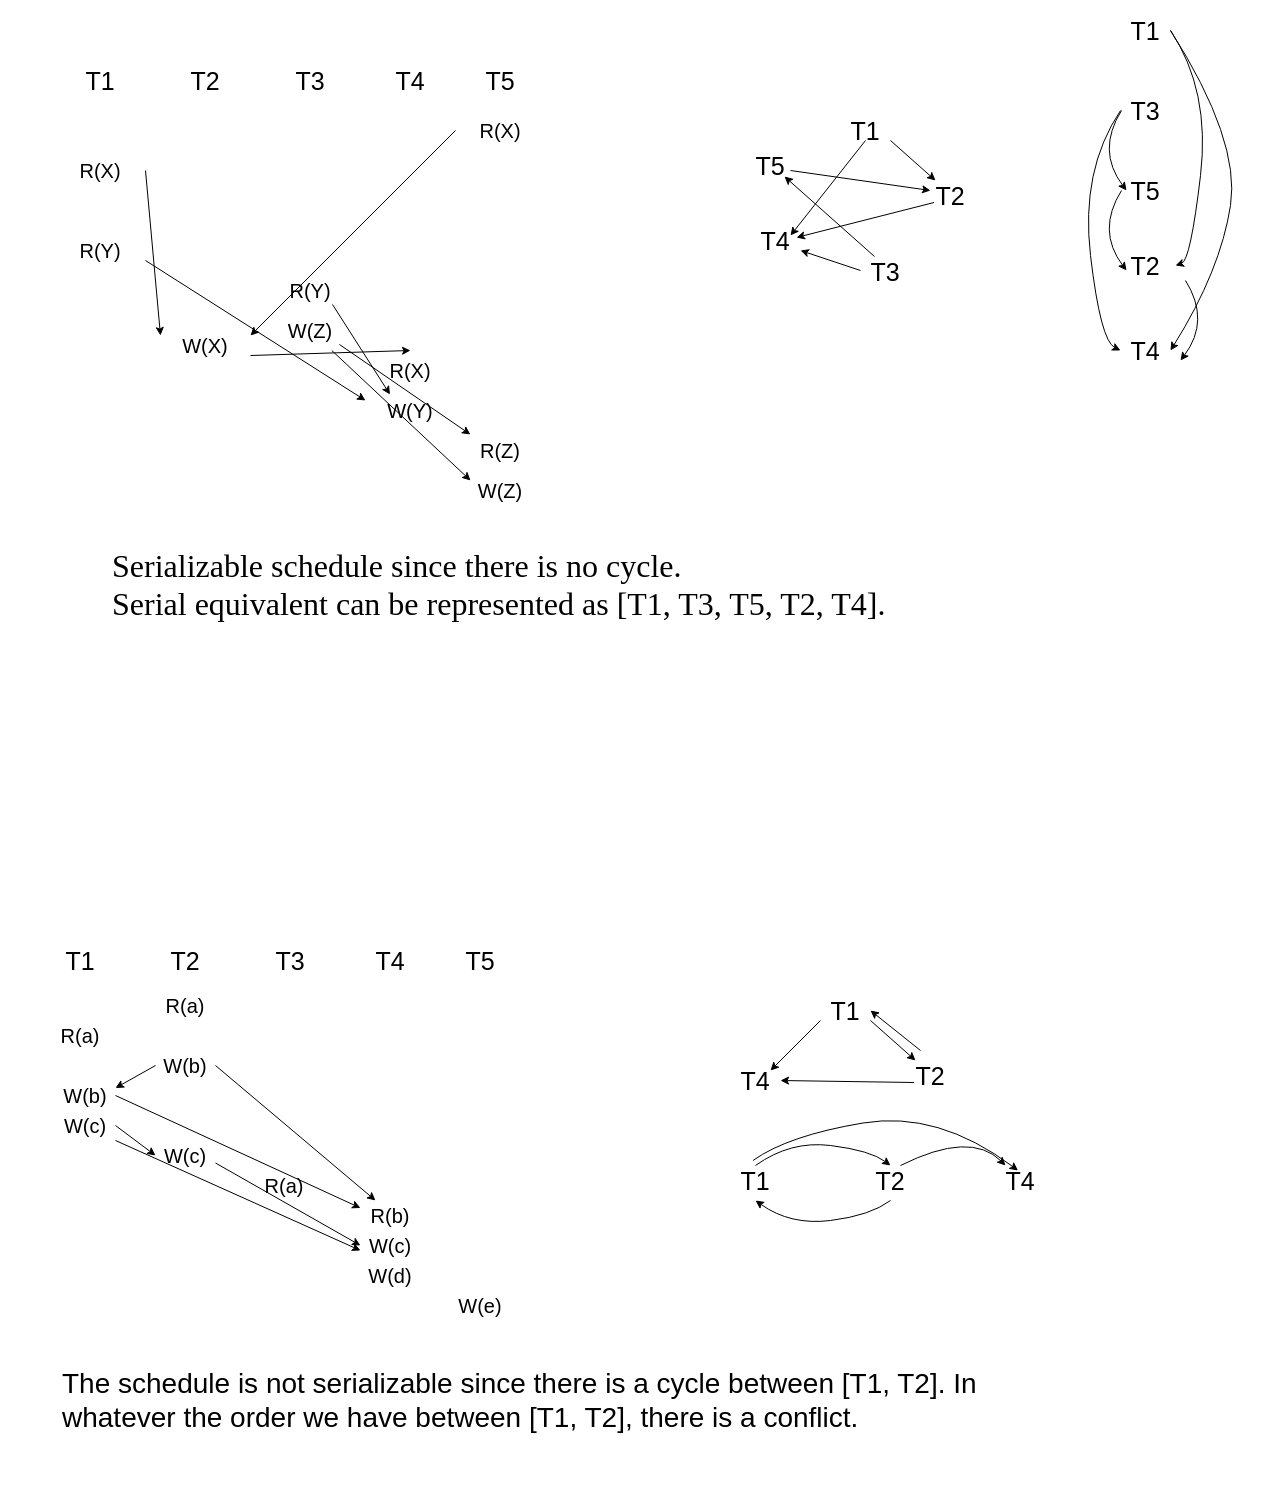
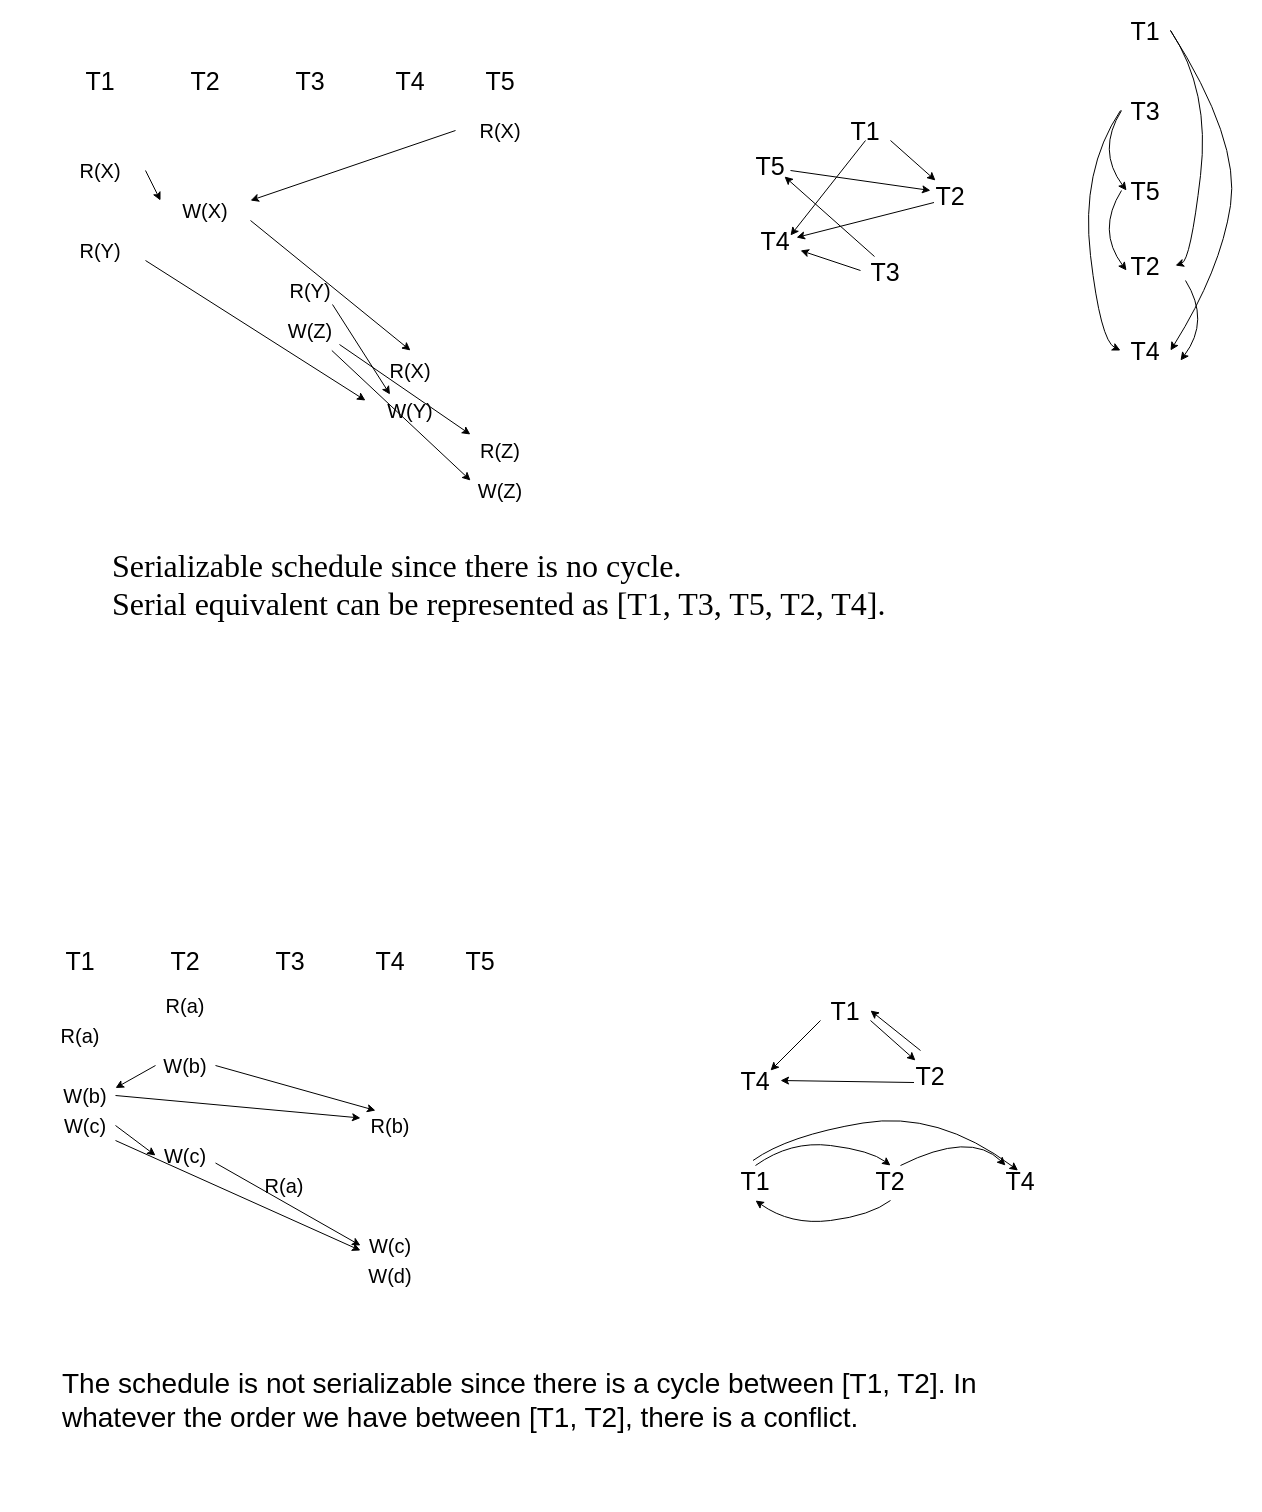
(206, 346) -> (206, 211)
(391, 1216) -> (391, 1126)
(481, 1306) -> none
